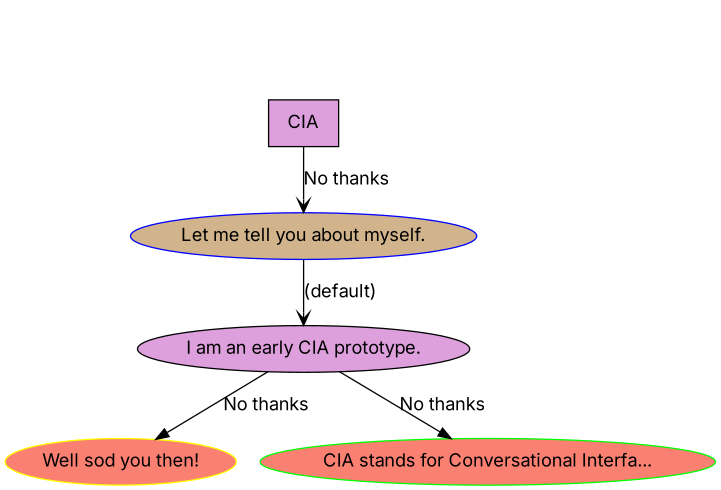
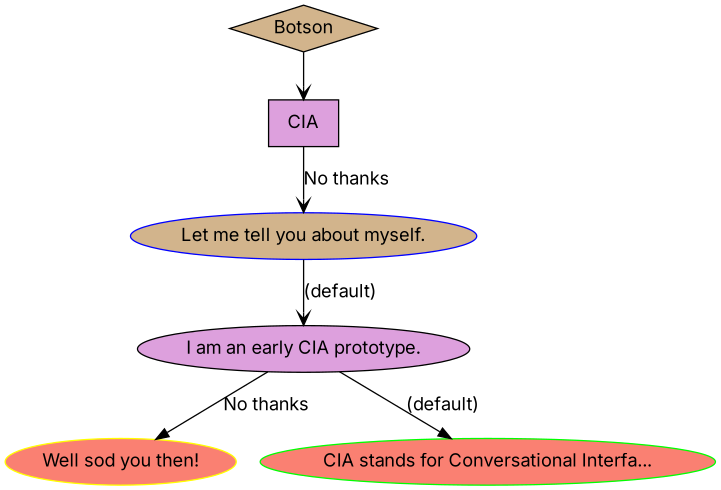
none -> (304, 29)
(443, 405) -> (443, 405)
